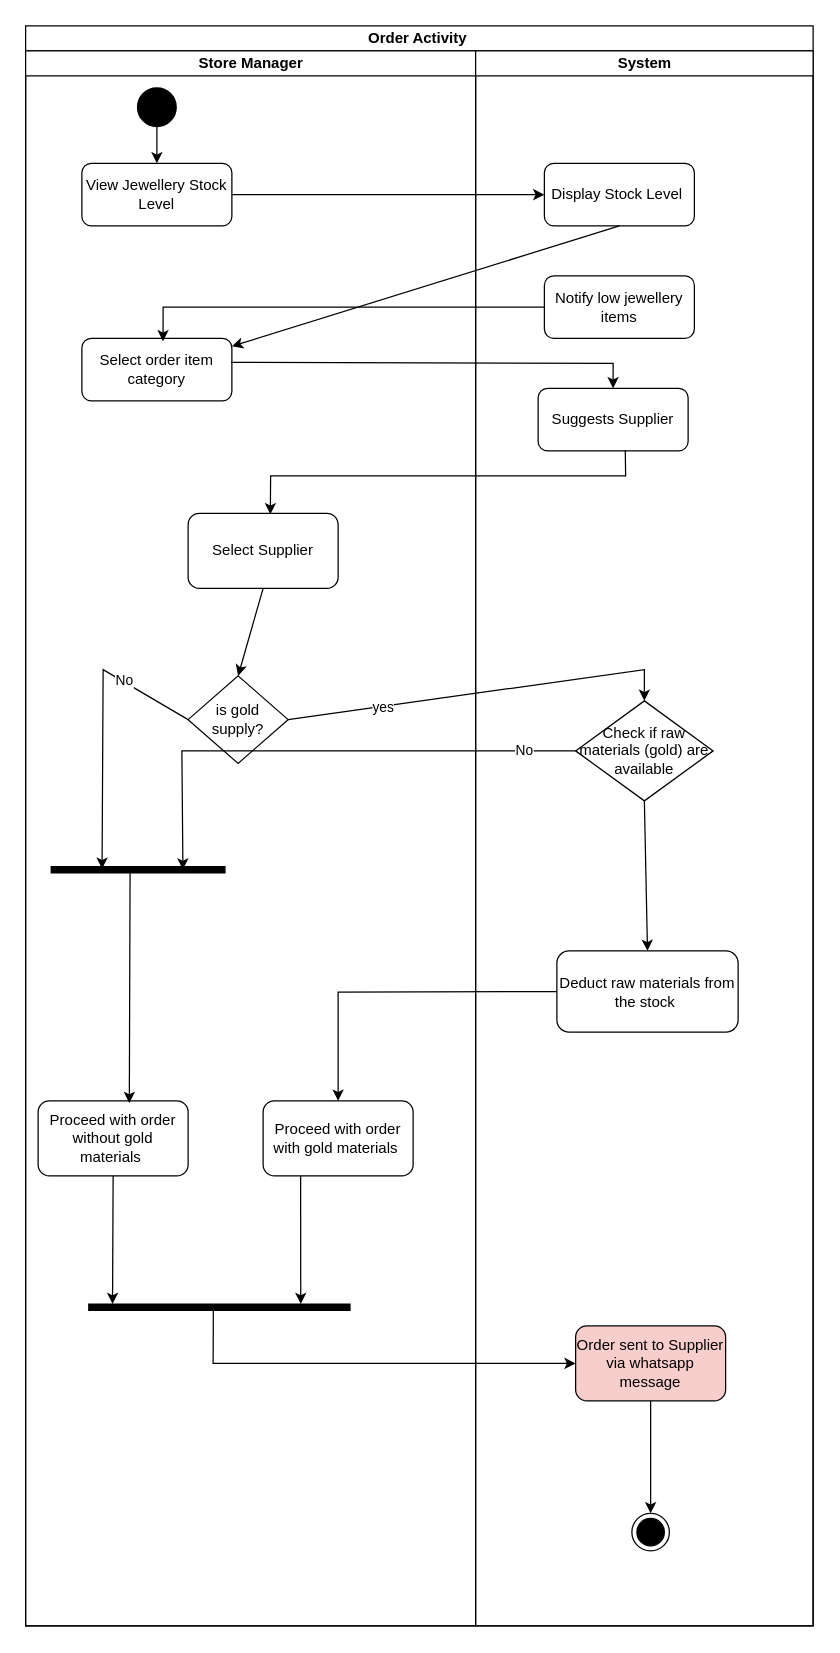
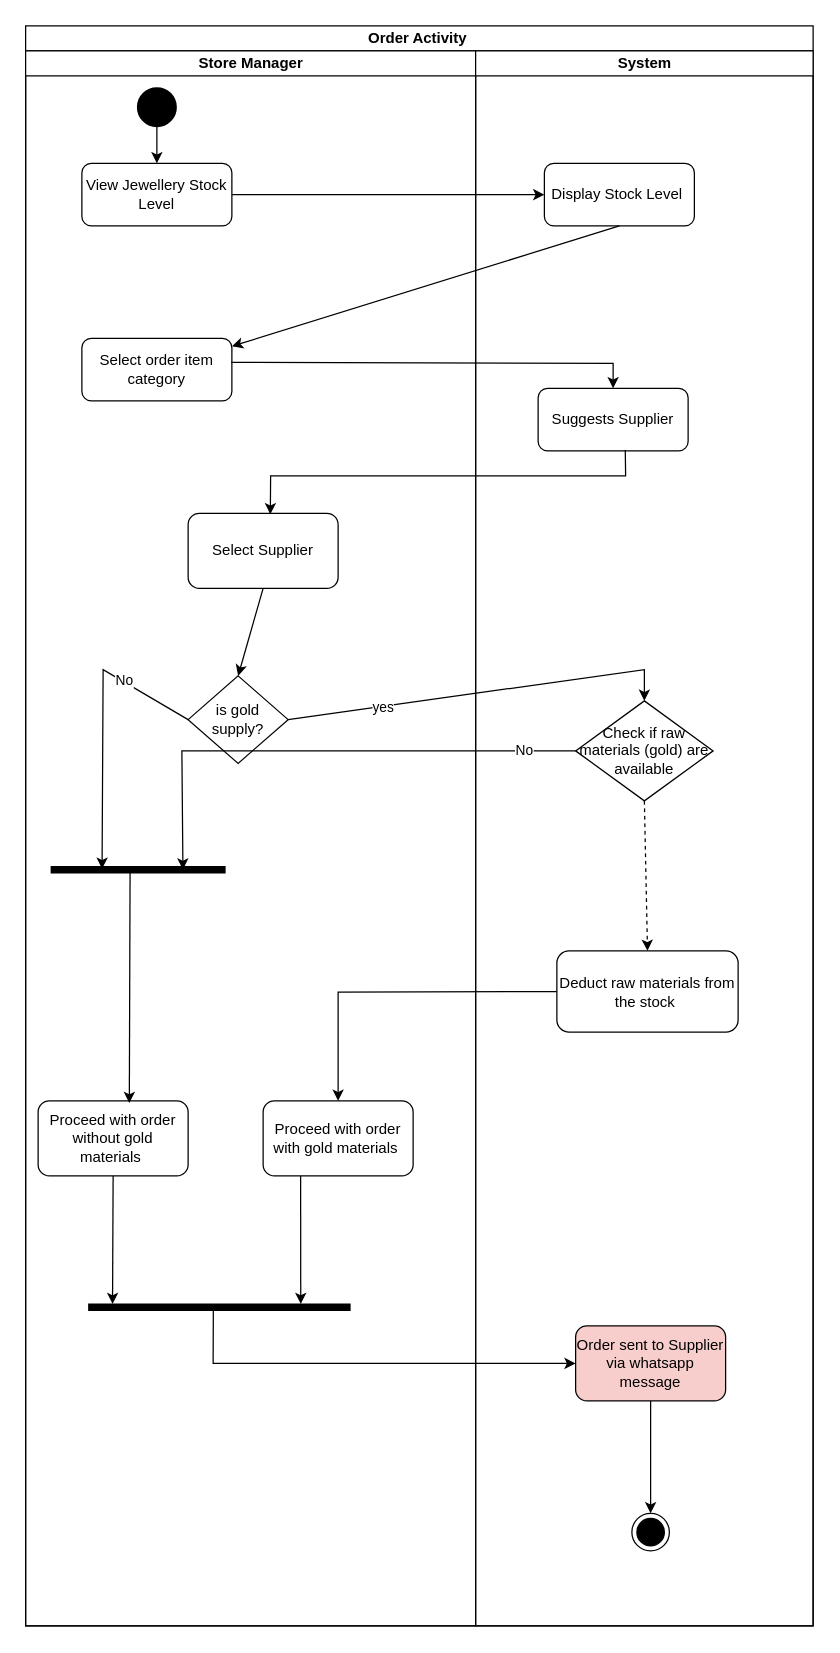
(242, 307) -> none
(619, 307) -> none
(646, 873) -> (646, 873)
